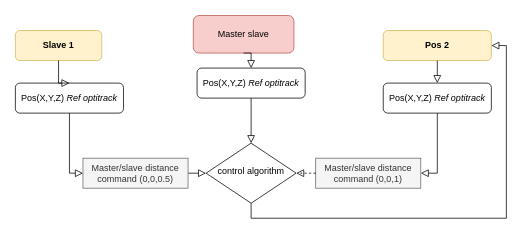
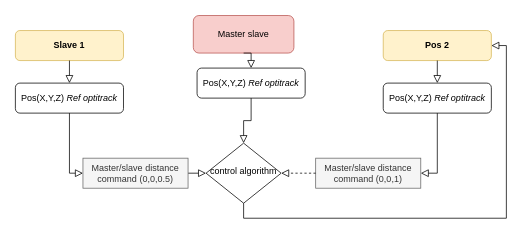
(59, 45) -> (69, 45)
(251, 173) -> (243, 173)
